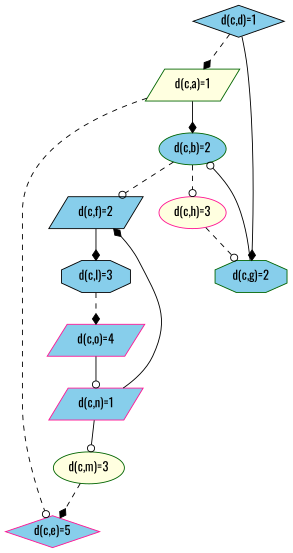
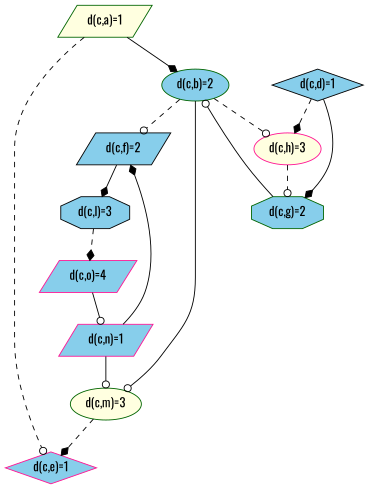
(220, 47) -> (305, 111)
none -> (195, 255)
(53, 532) -> (51, 468)
